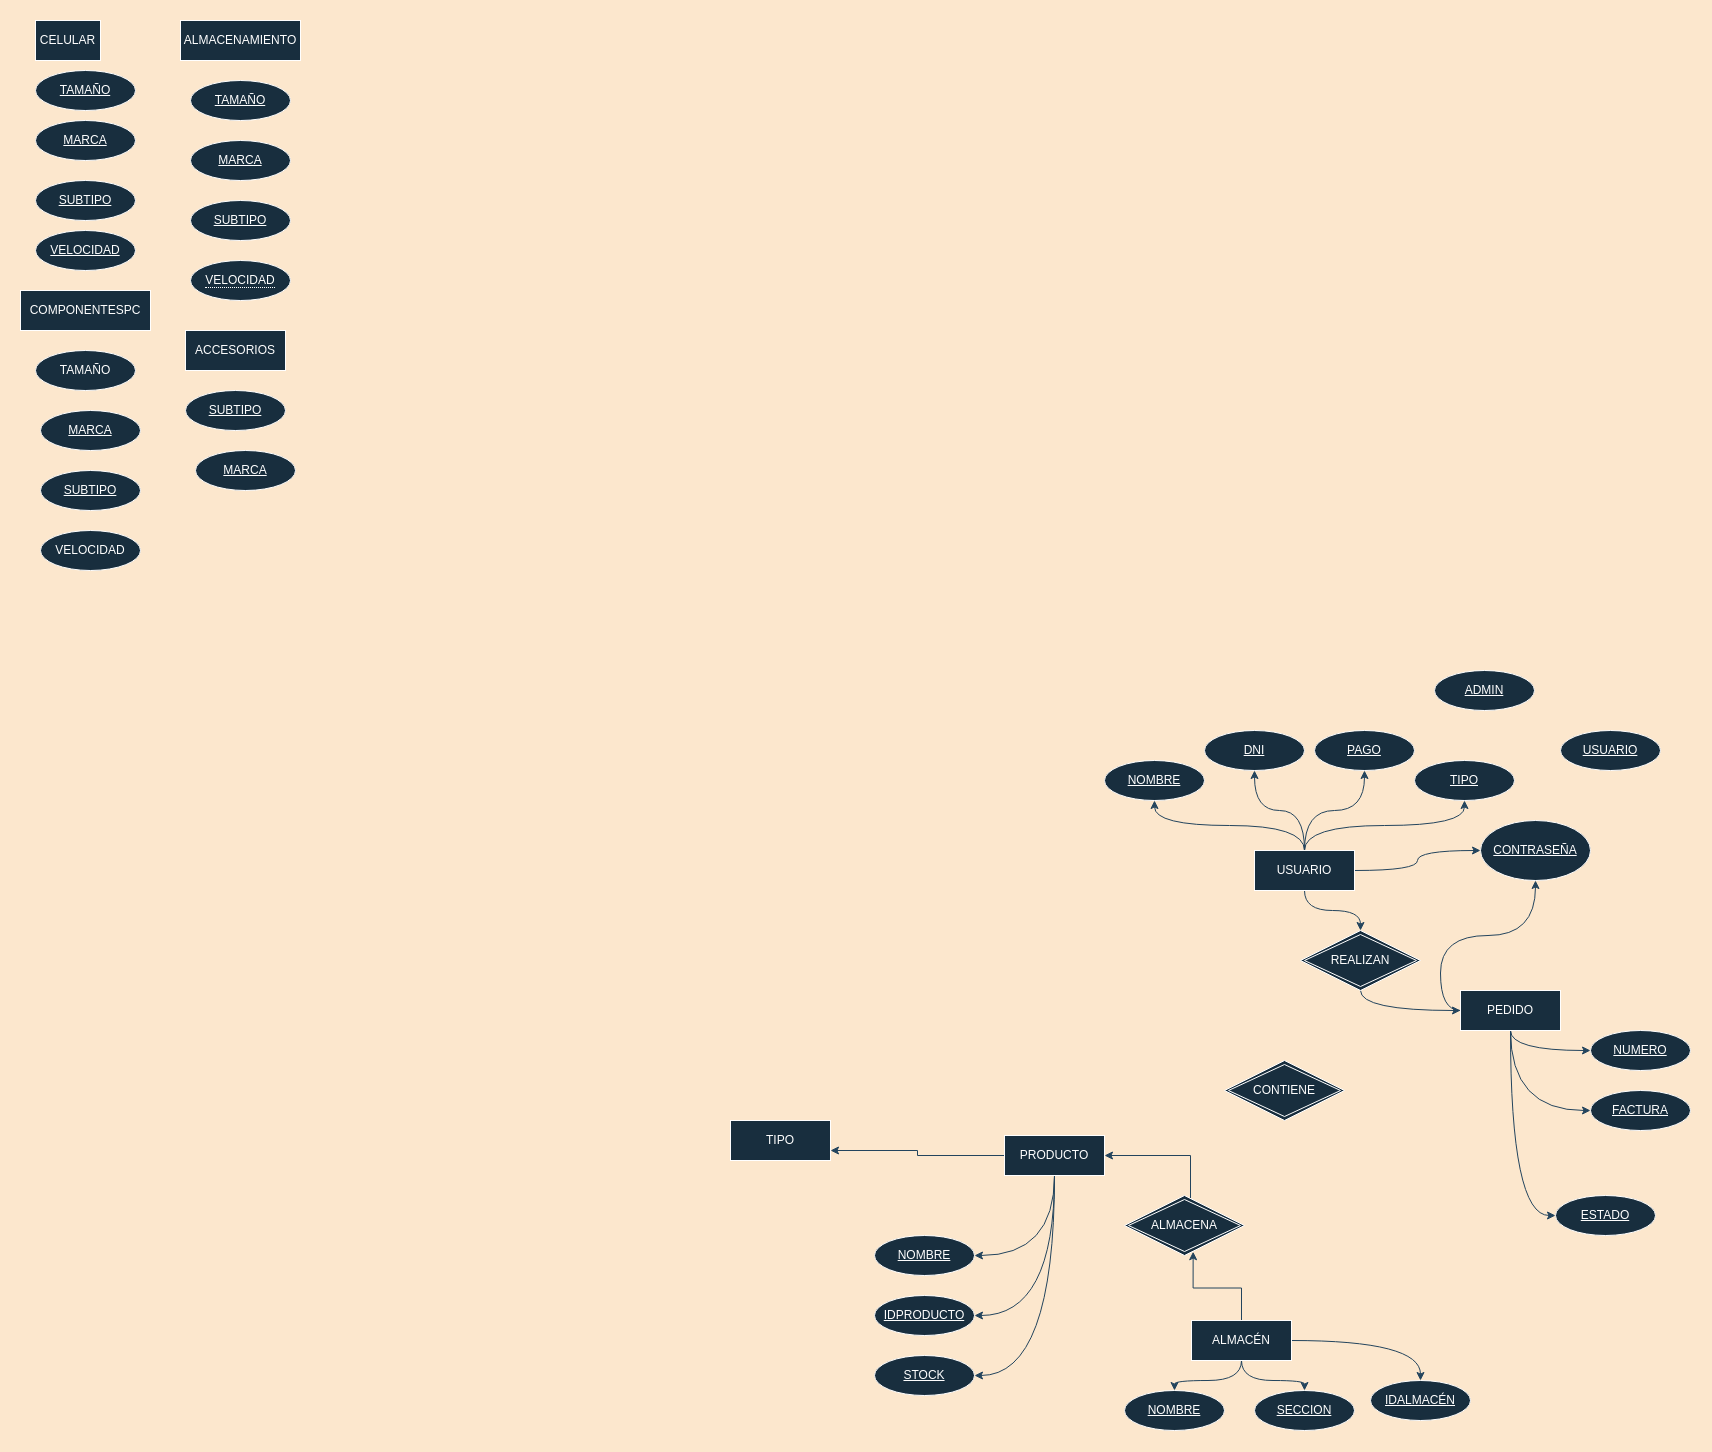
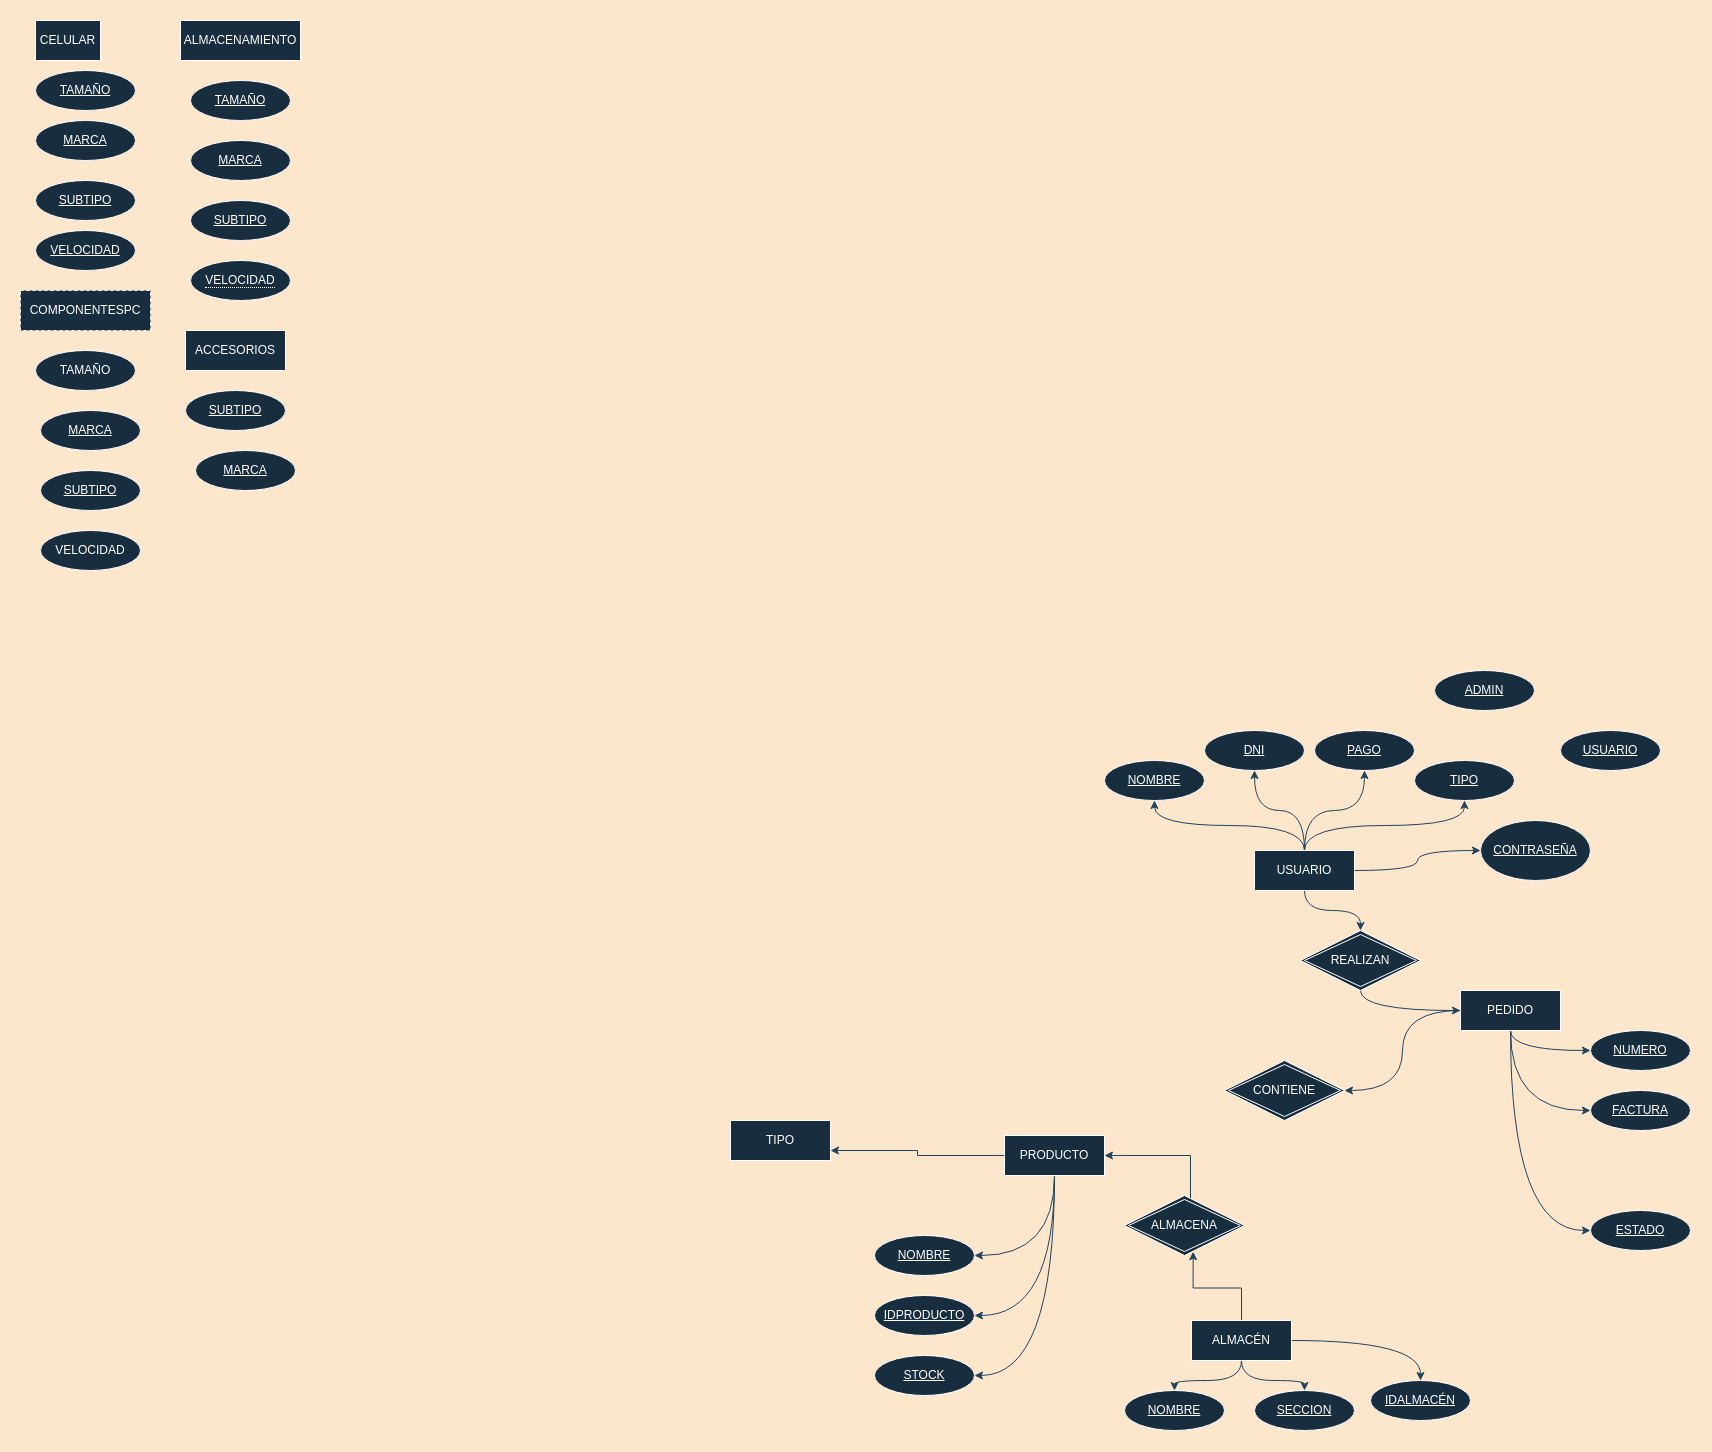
(86, 311) -> (86, 311)
(1474, 937) -> (1402, 1055)
(1606, 1216) -> (1641, 1231)
